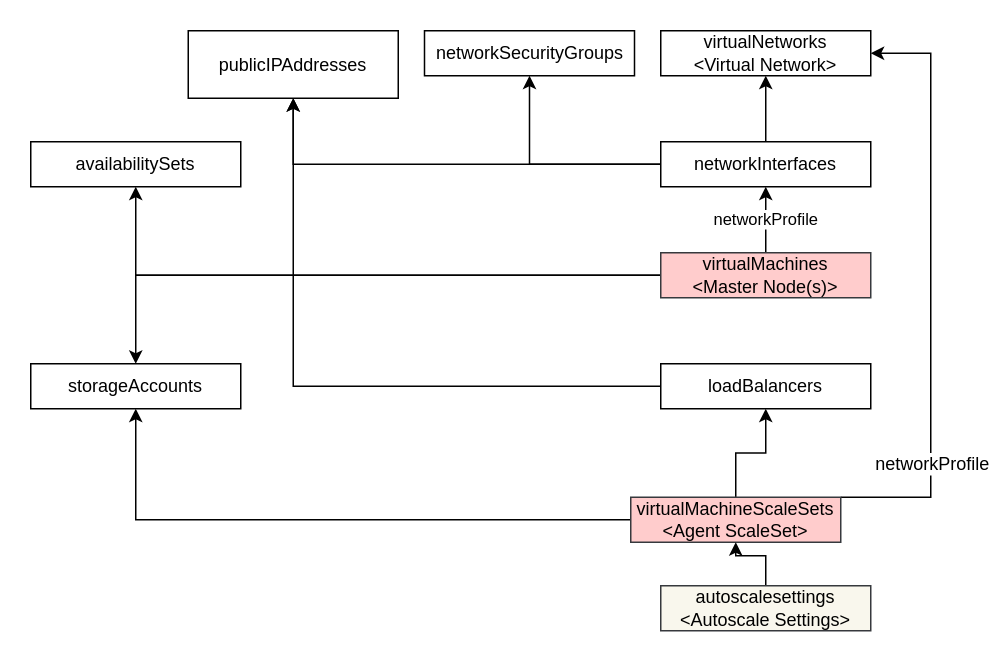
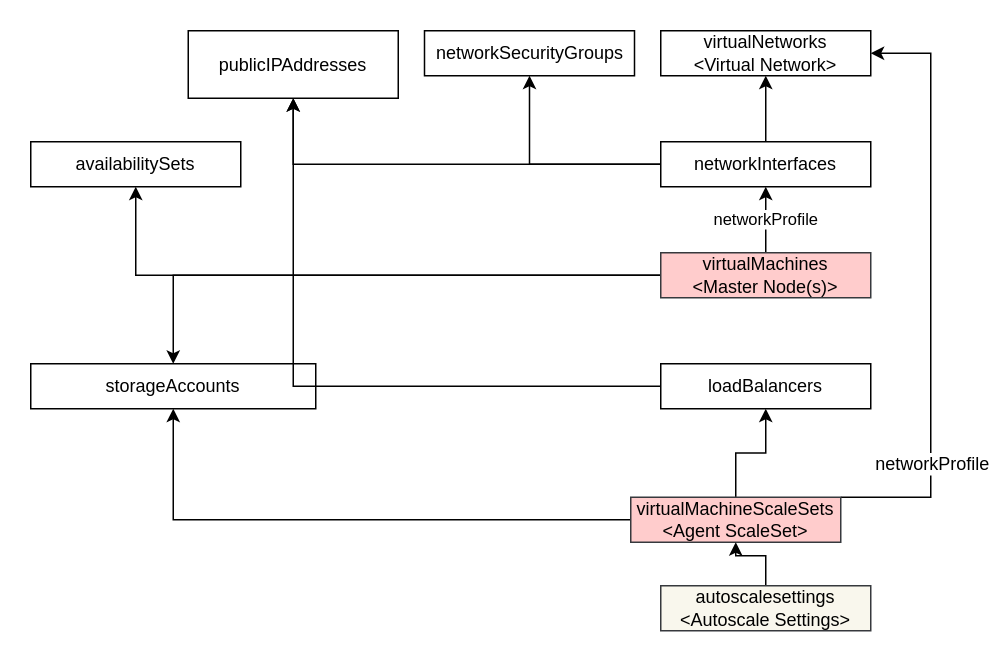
(136, 386) -> (173, 386)
